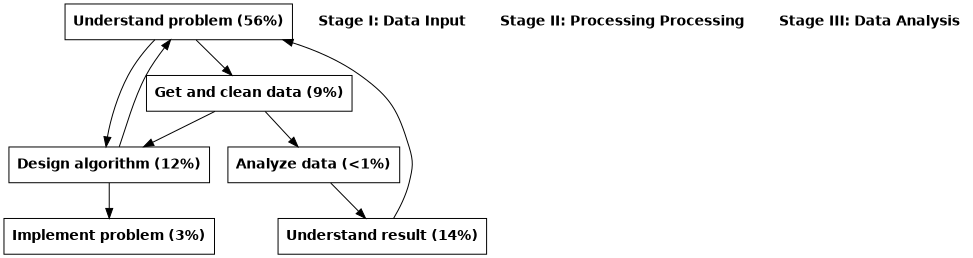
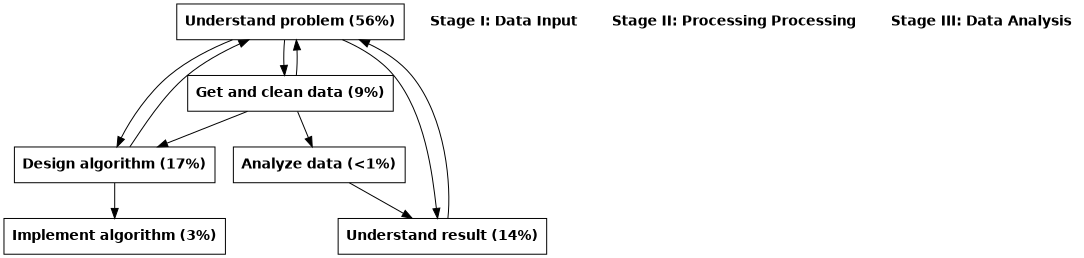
none -> (297, 63)
none -> (414, 109)
(109, 165) -> (115, 165)
(109, 236) -> (115, 236)
